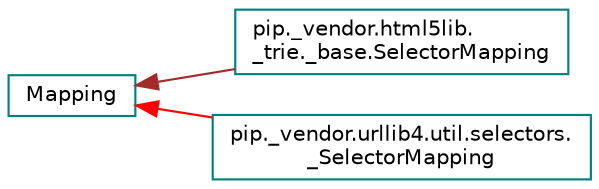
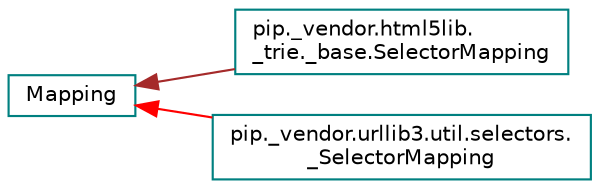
(402, 147) -> (402, 147)
